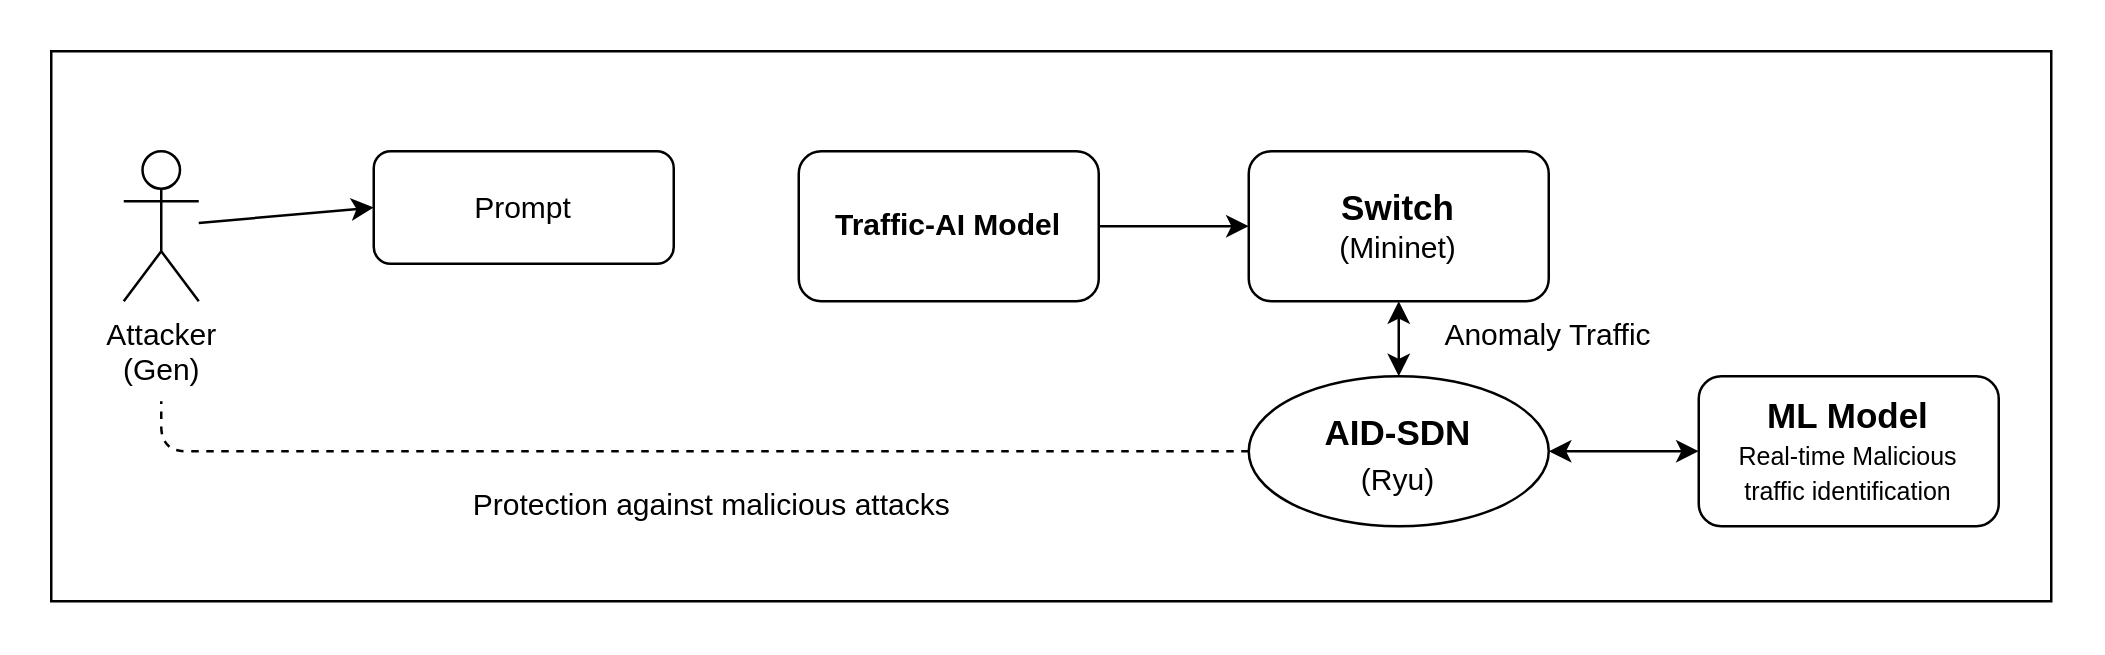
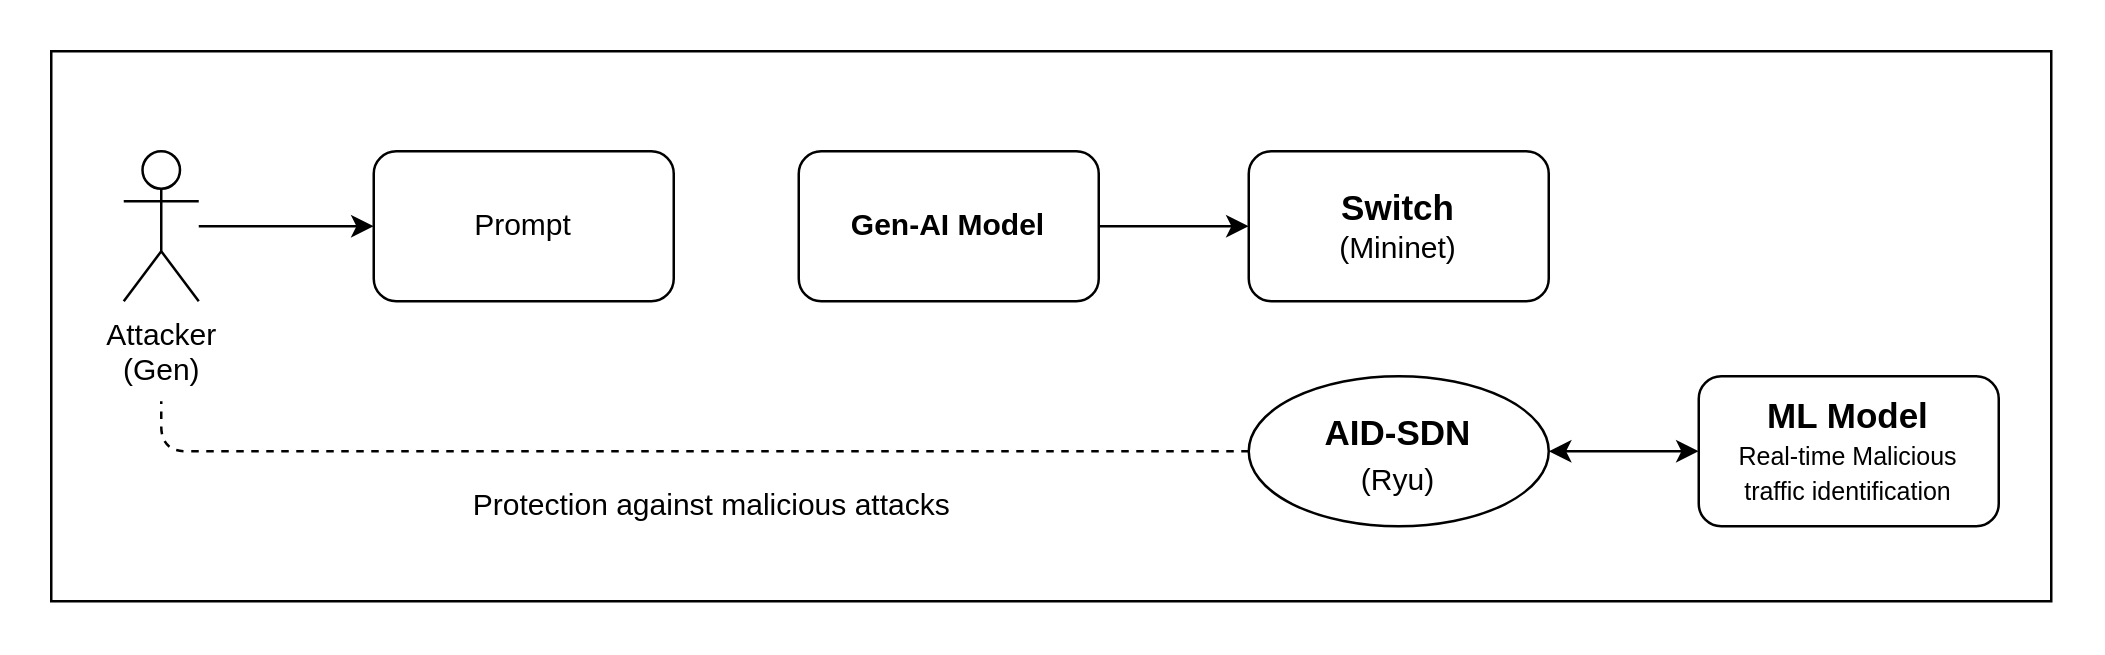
(524, 208) -> (524, 226)
(949, 226) -> (949, 226)
(1399, 338) -> none
(1549, 339) -> none
